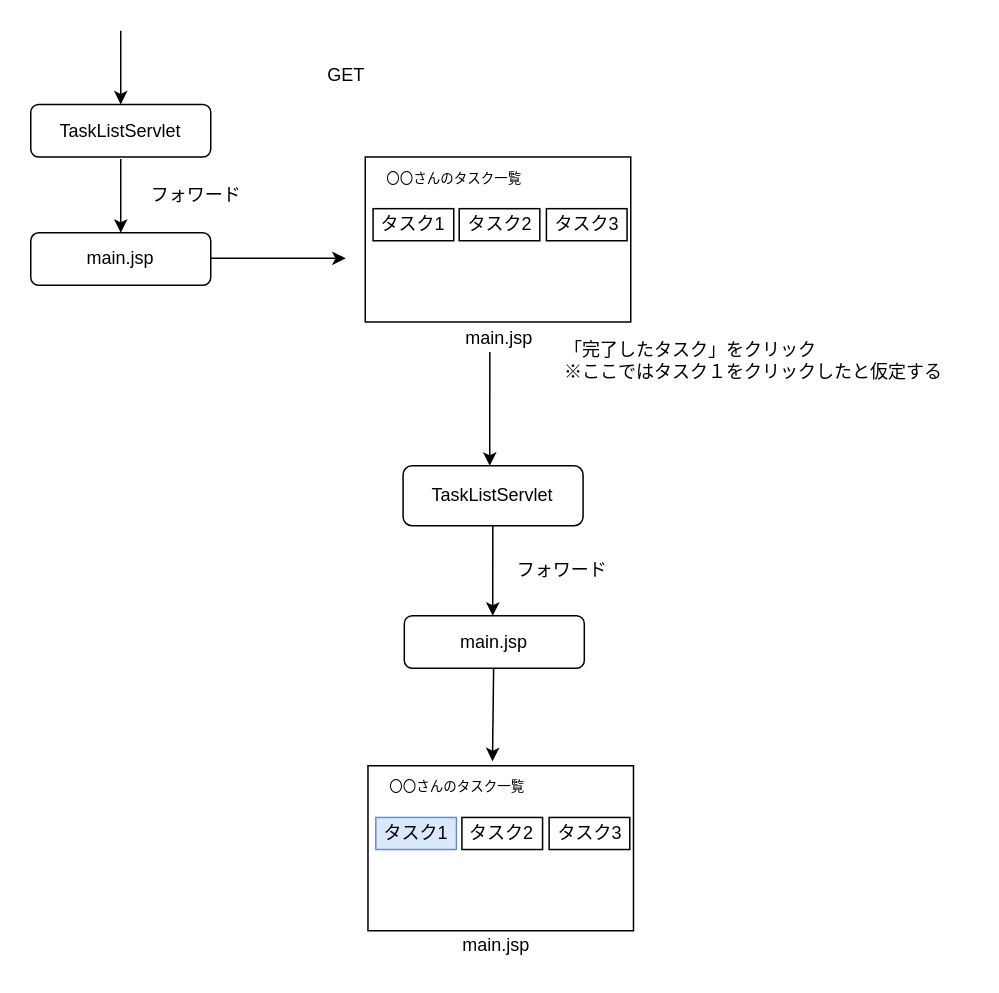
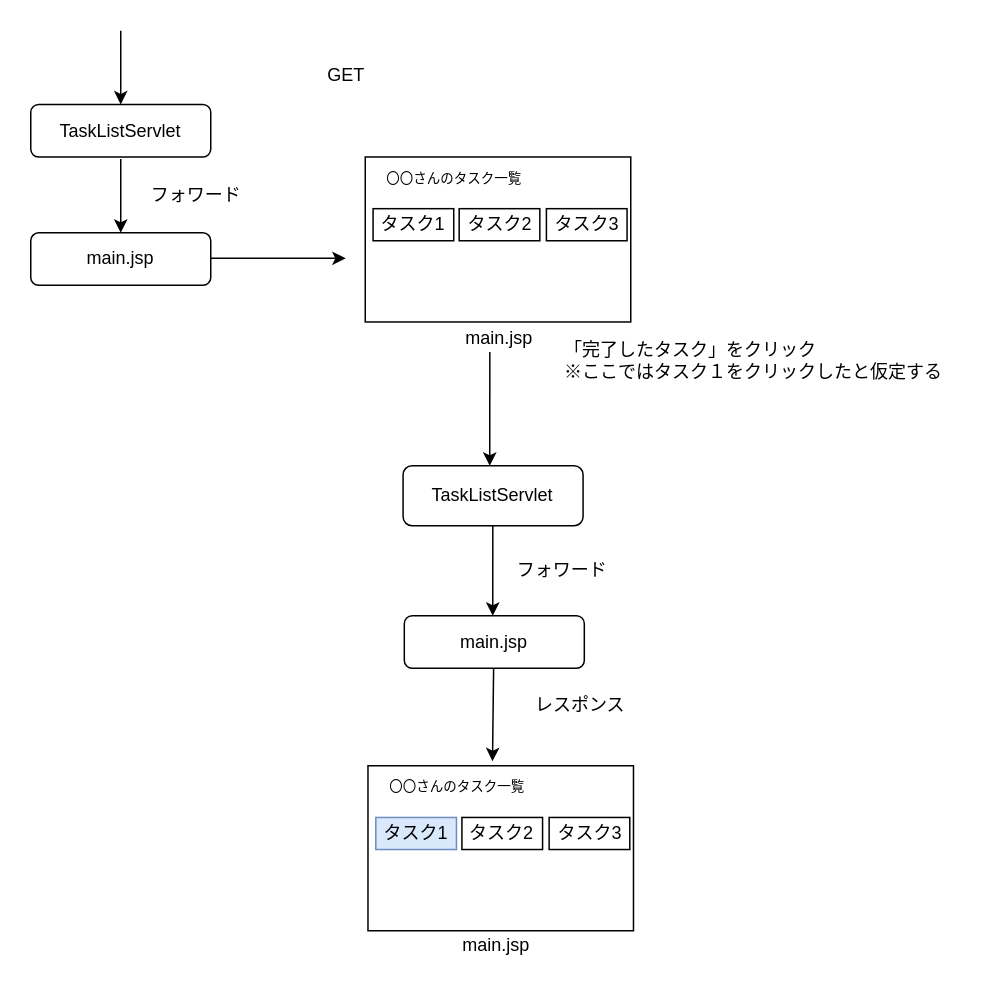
none -> (580, 706)
